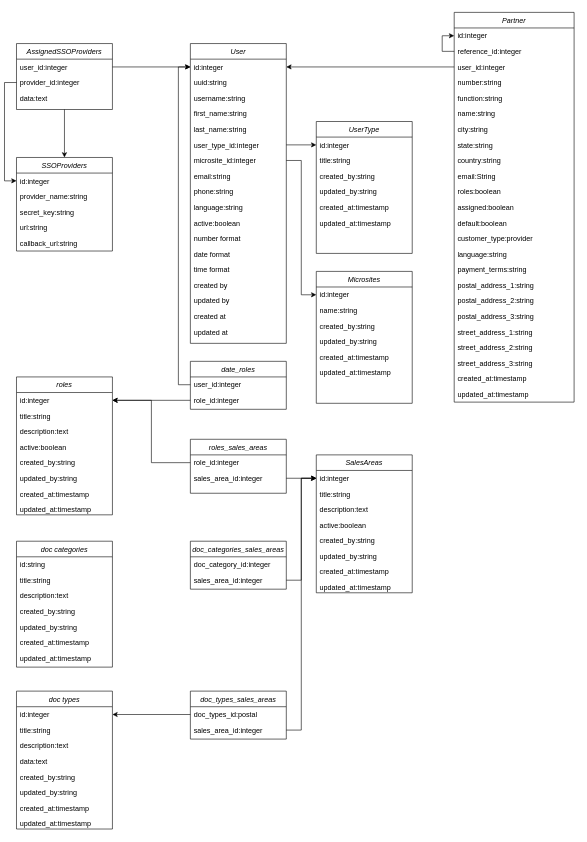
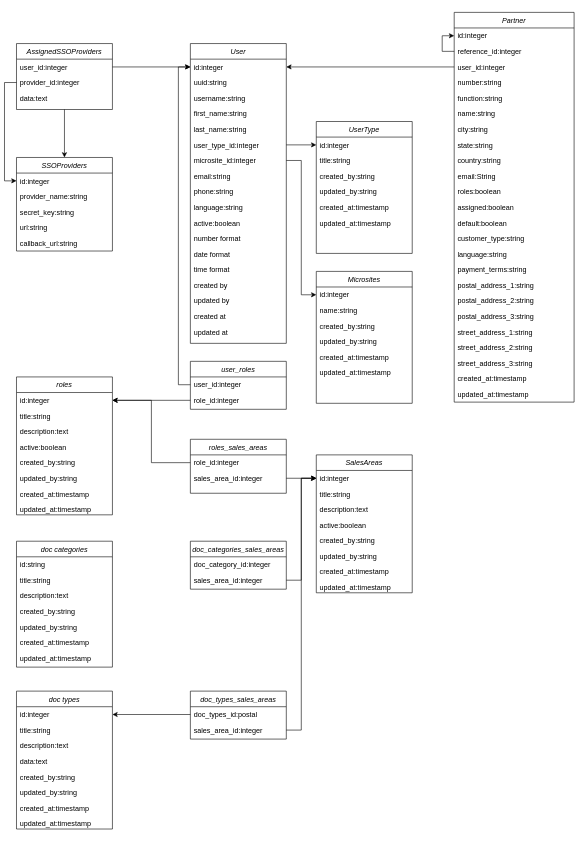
(500, 239) -> (496, 239)
(238, 370) -> (238, 370)
